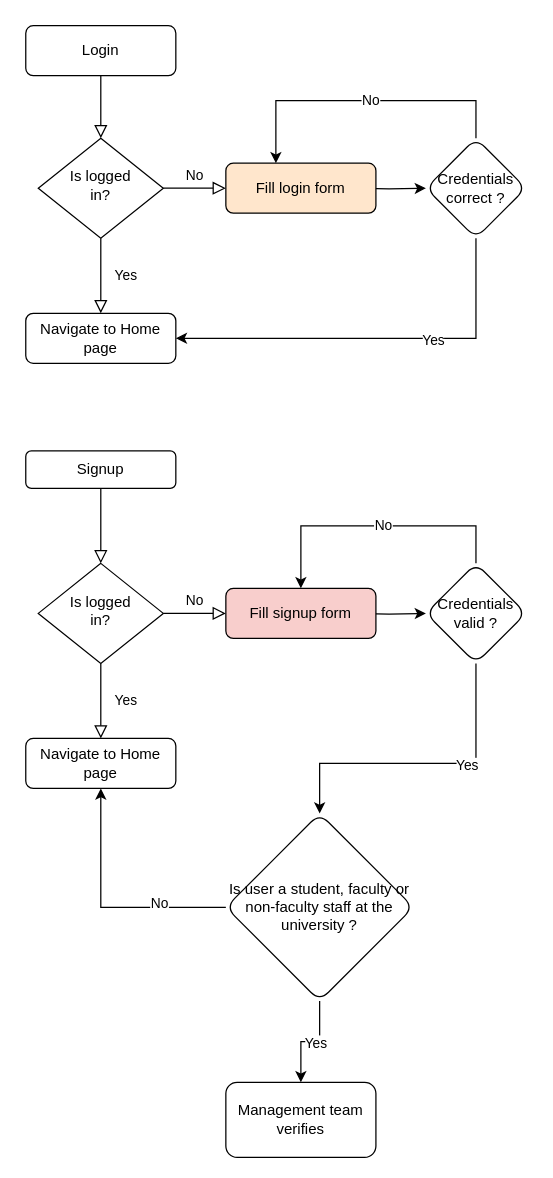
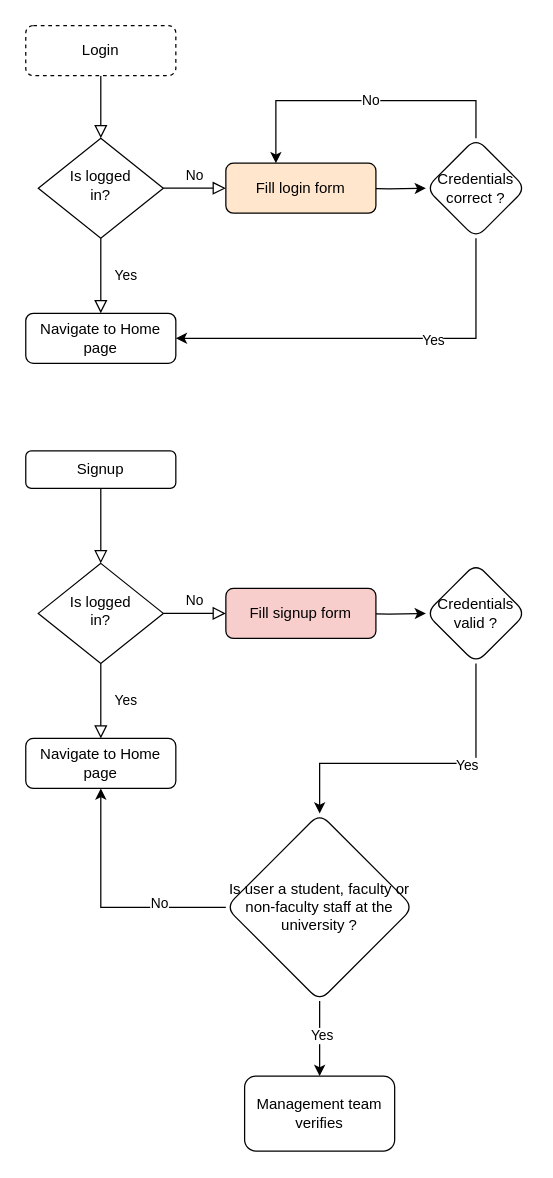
(101, 51) -> (101, 51)
(380, 526) -> none
(301, 1119) -> (319, 1113)
